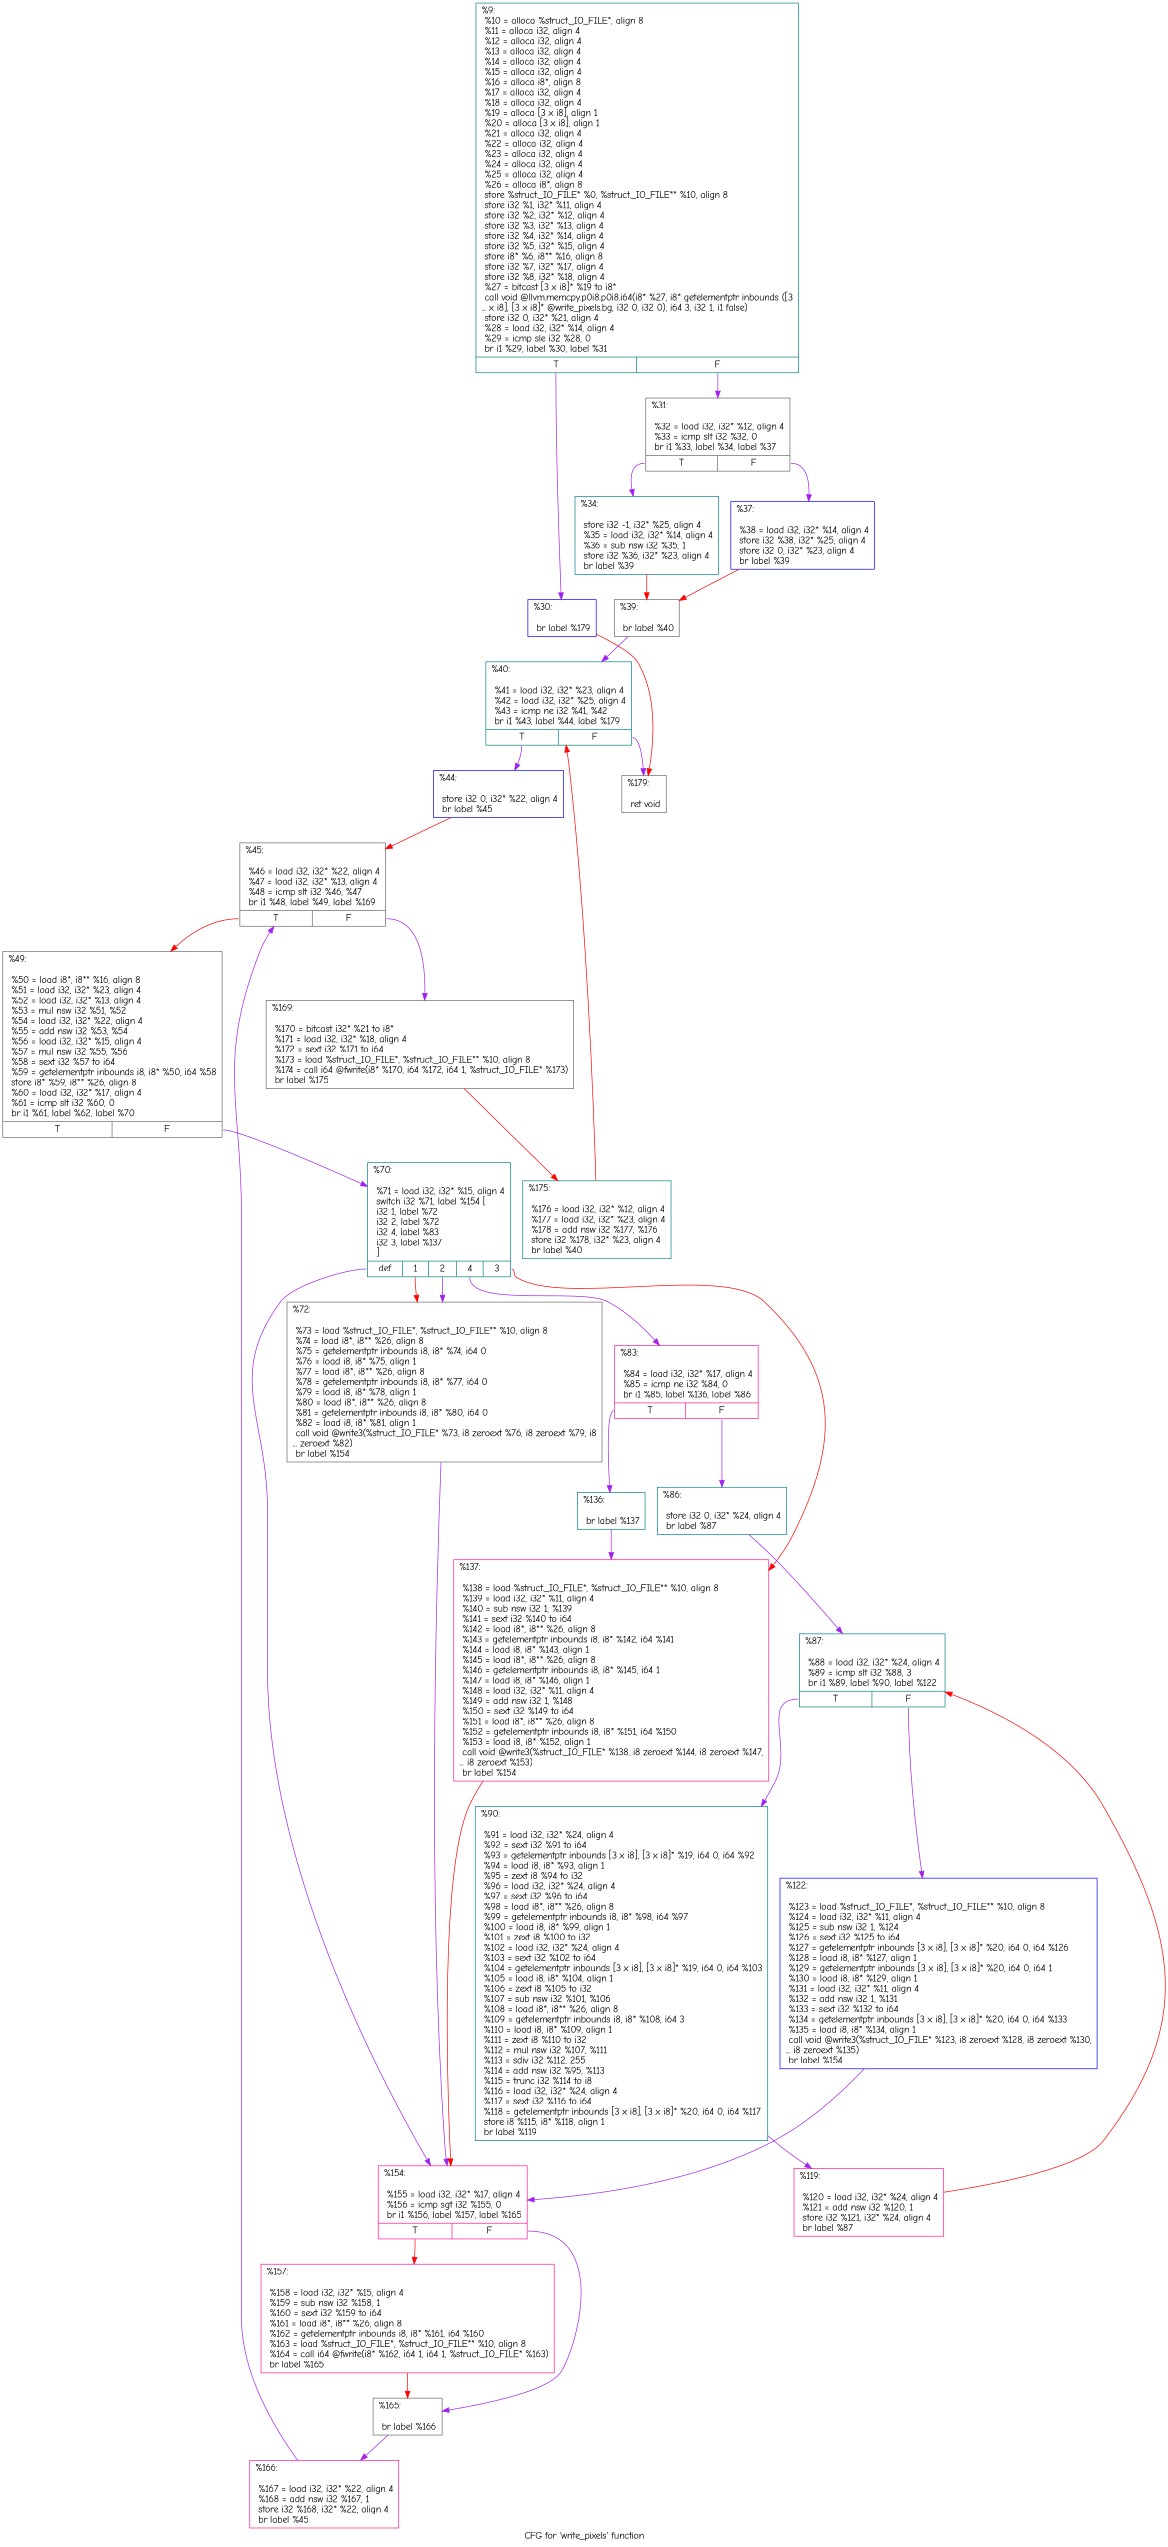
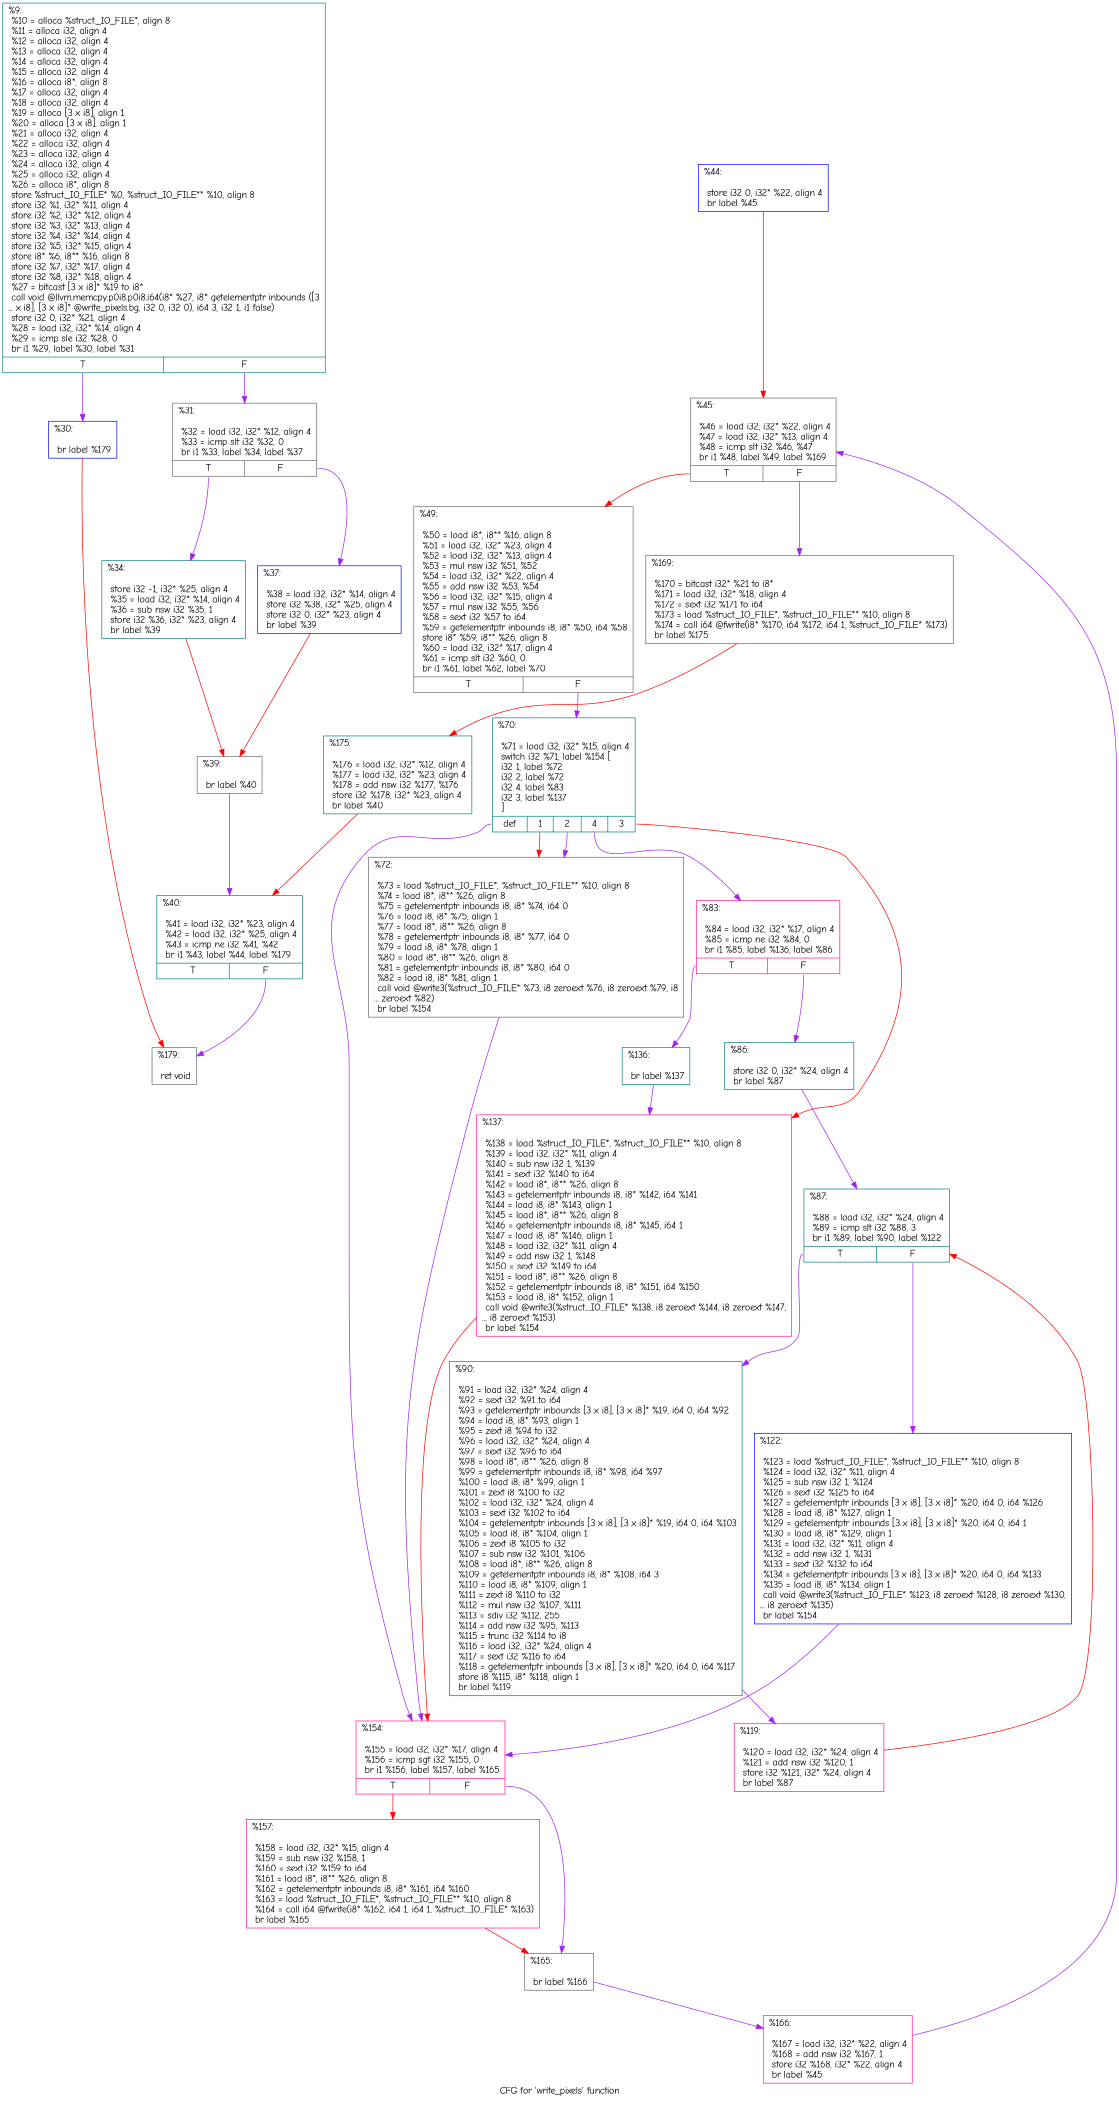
(521, 755) -> none
